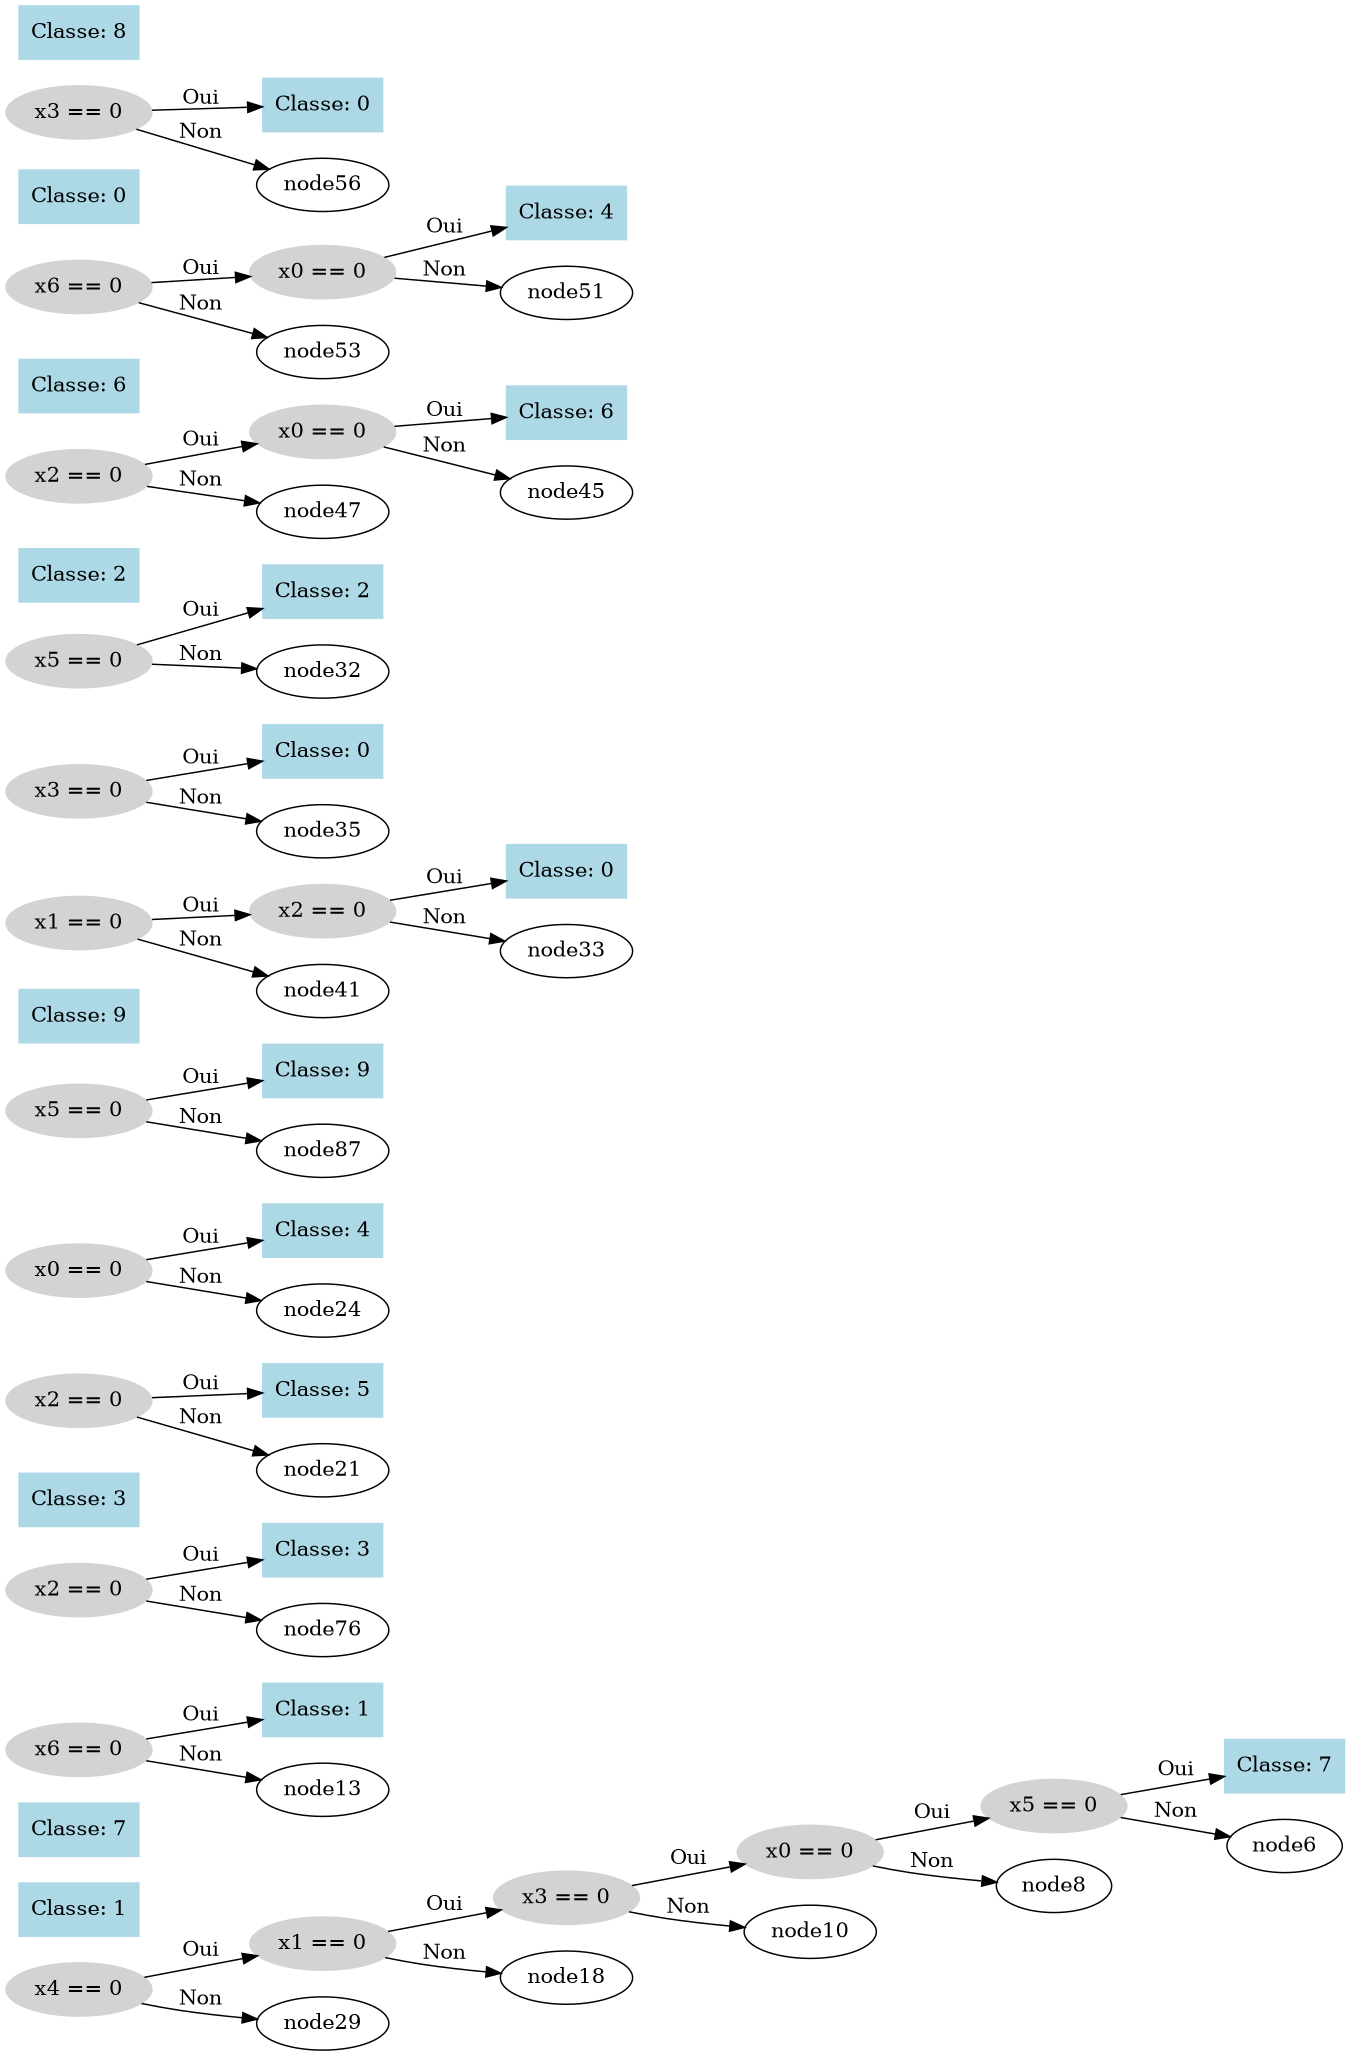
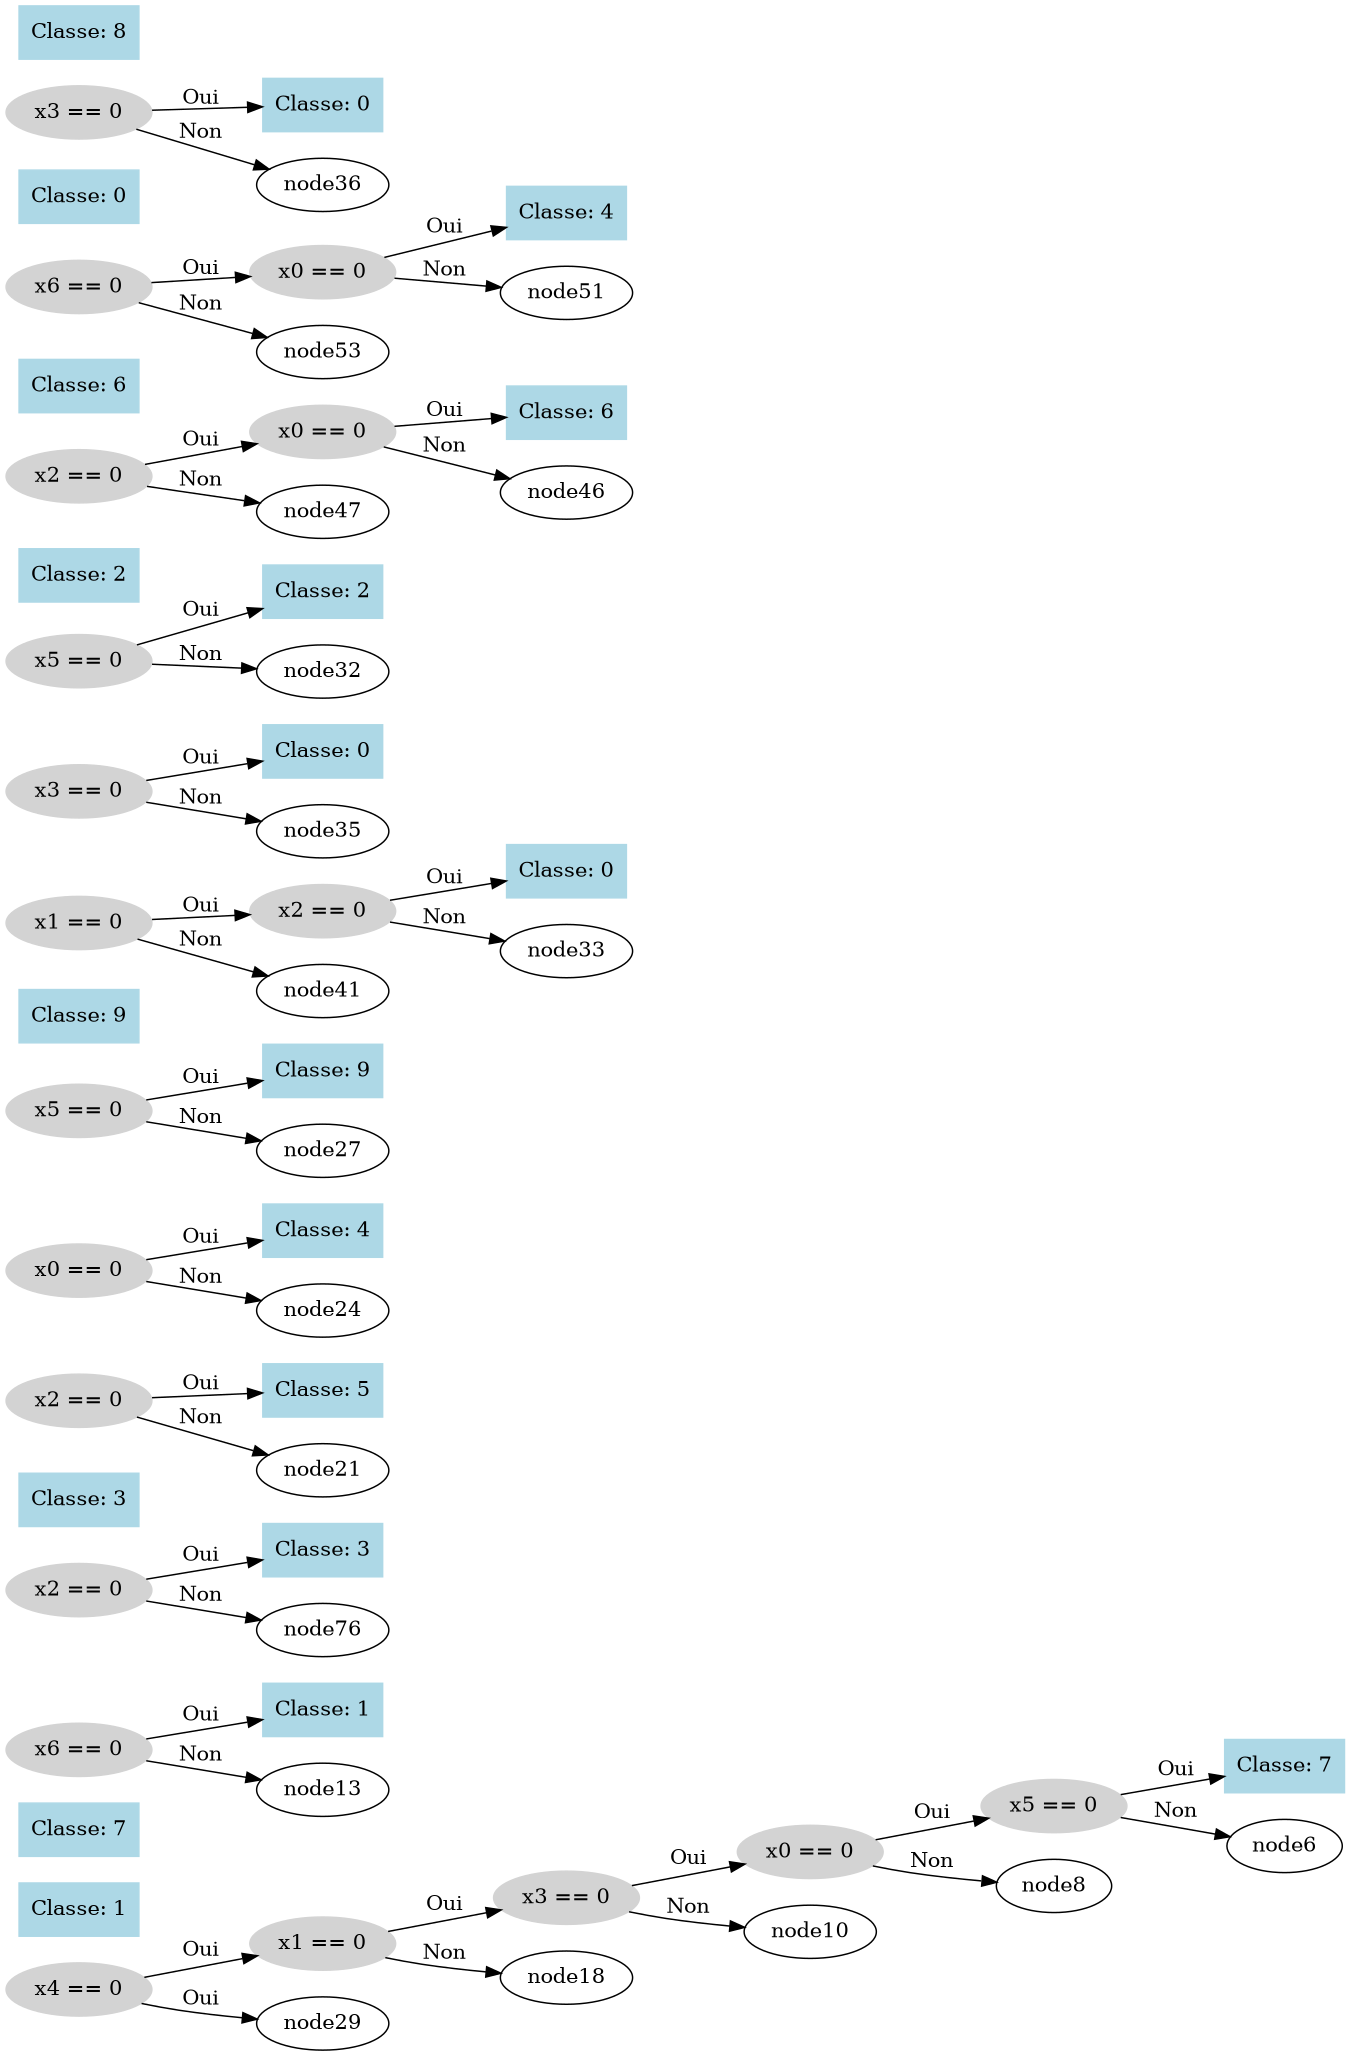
(323, 185) -> (323, 185)
(566, 493) -> (566, 493)
(323, 1151) -> (323, 1151)
(201, 1999) -> (201, 1999)
